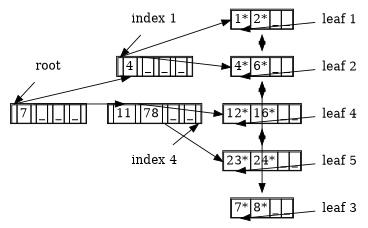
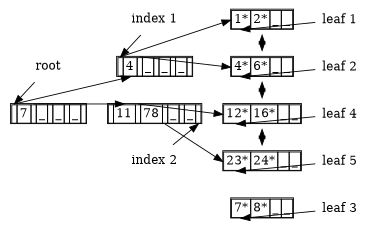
(262, 142) -> none
(155, 161) -> (155, 161)
